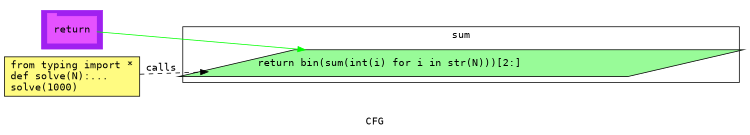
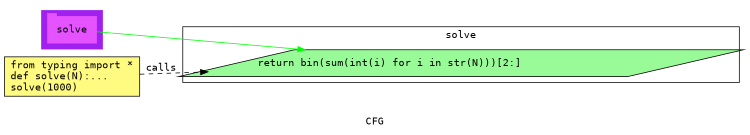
(72, 30) -> (72, 30)
(461, 35) -> (461, 35)
